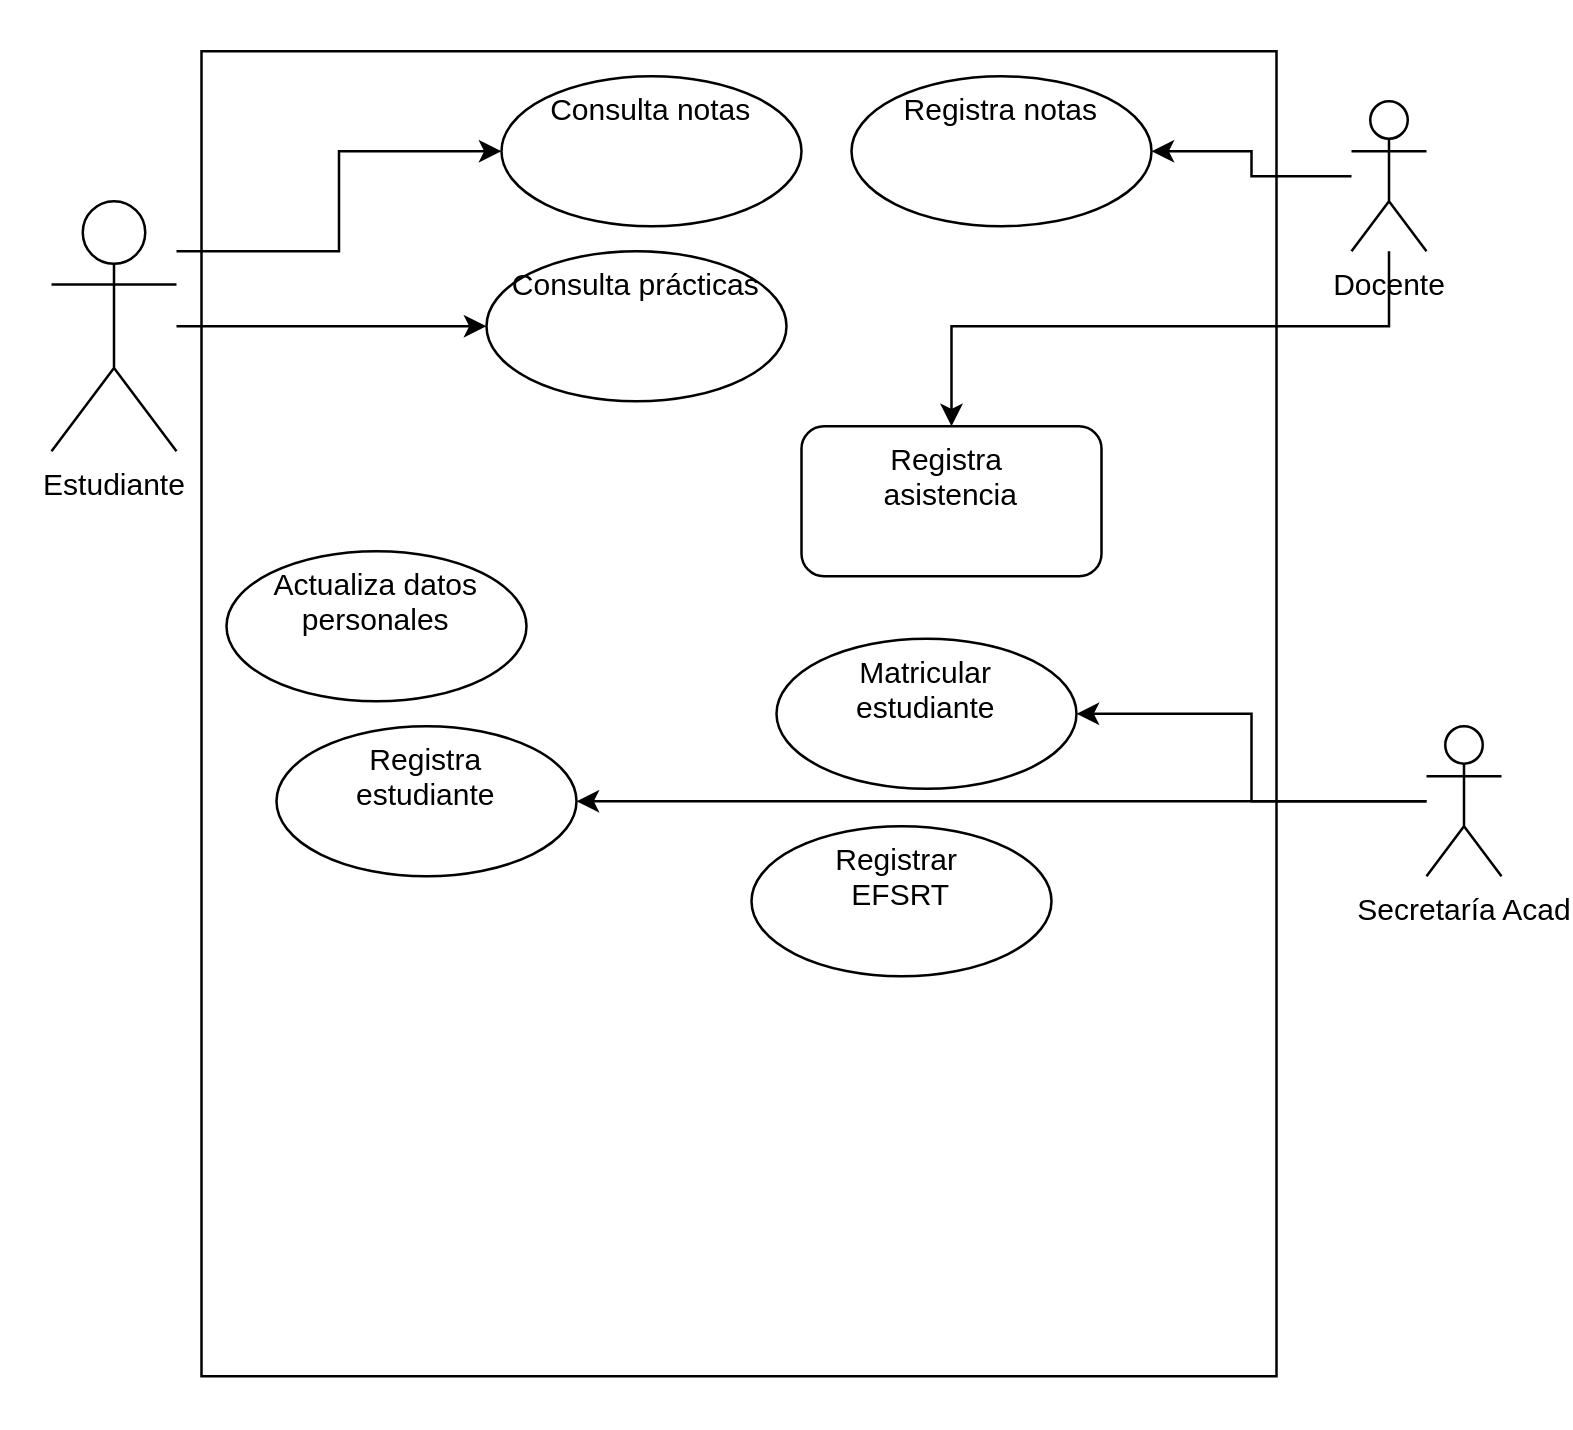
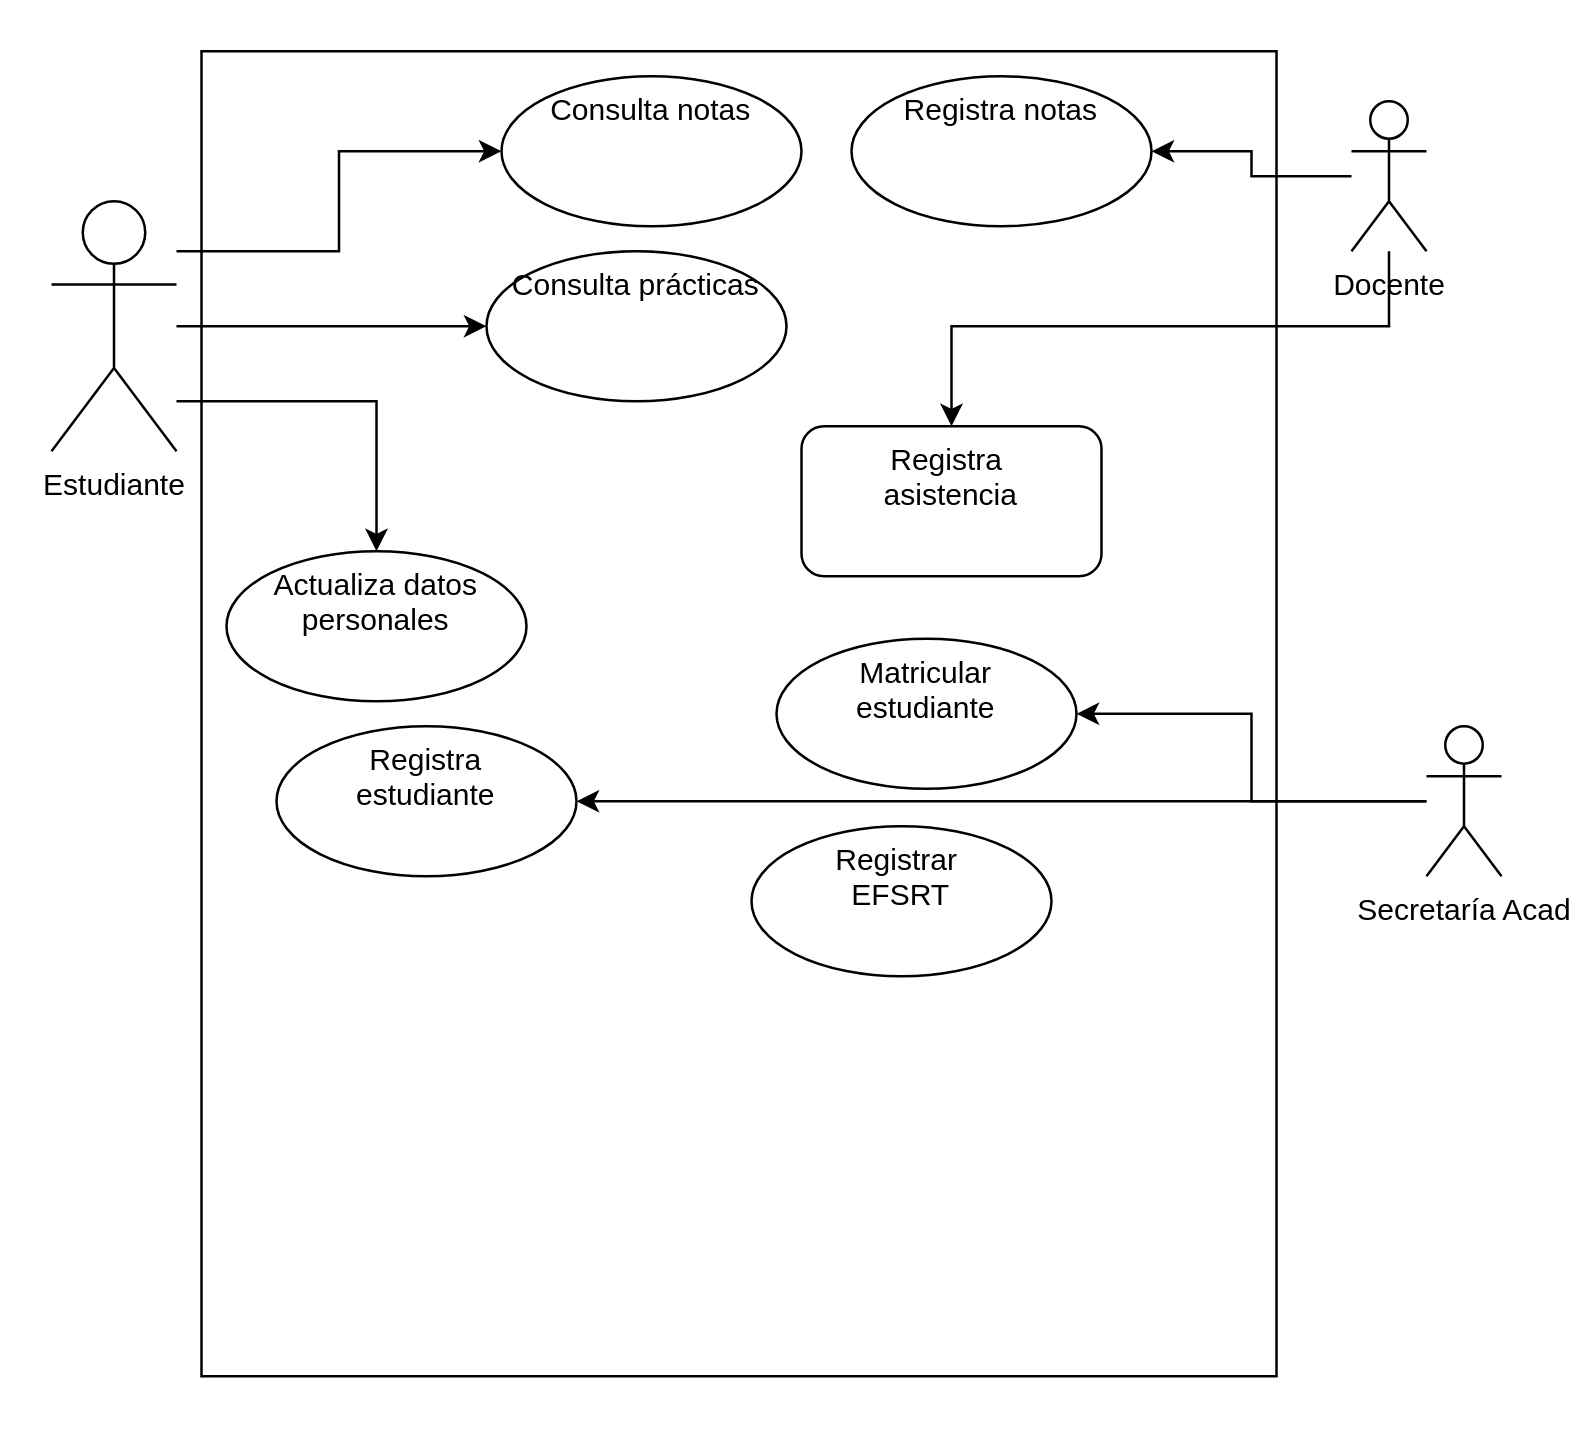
none -> (343, 401)
